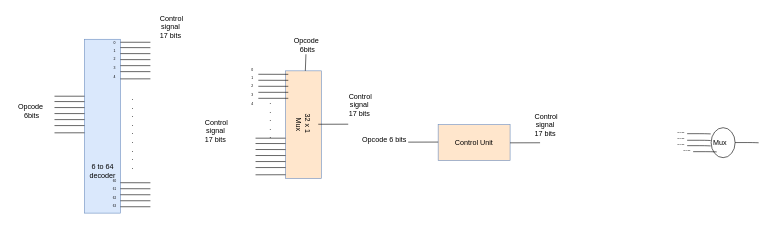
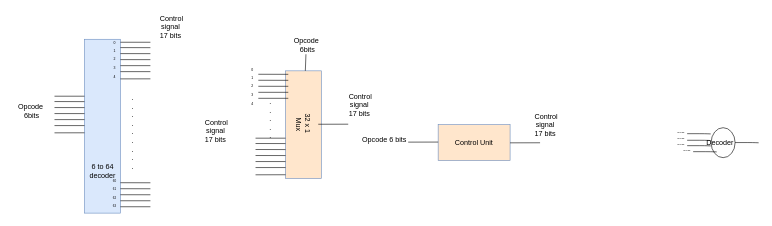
(721, 143) -> (721, 143)
